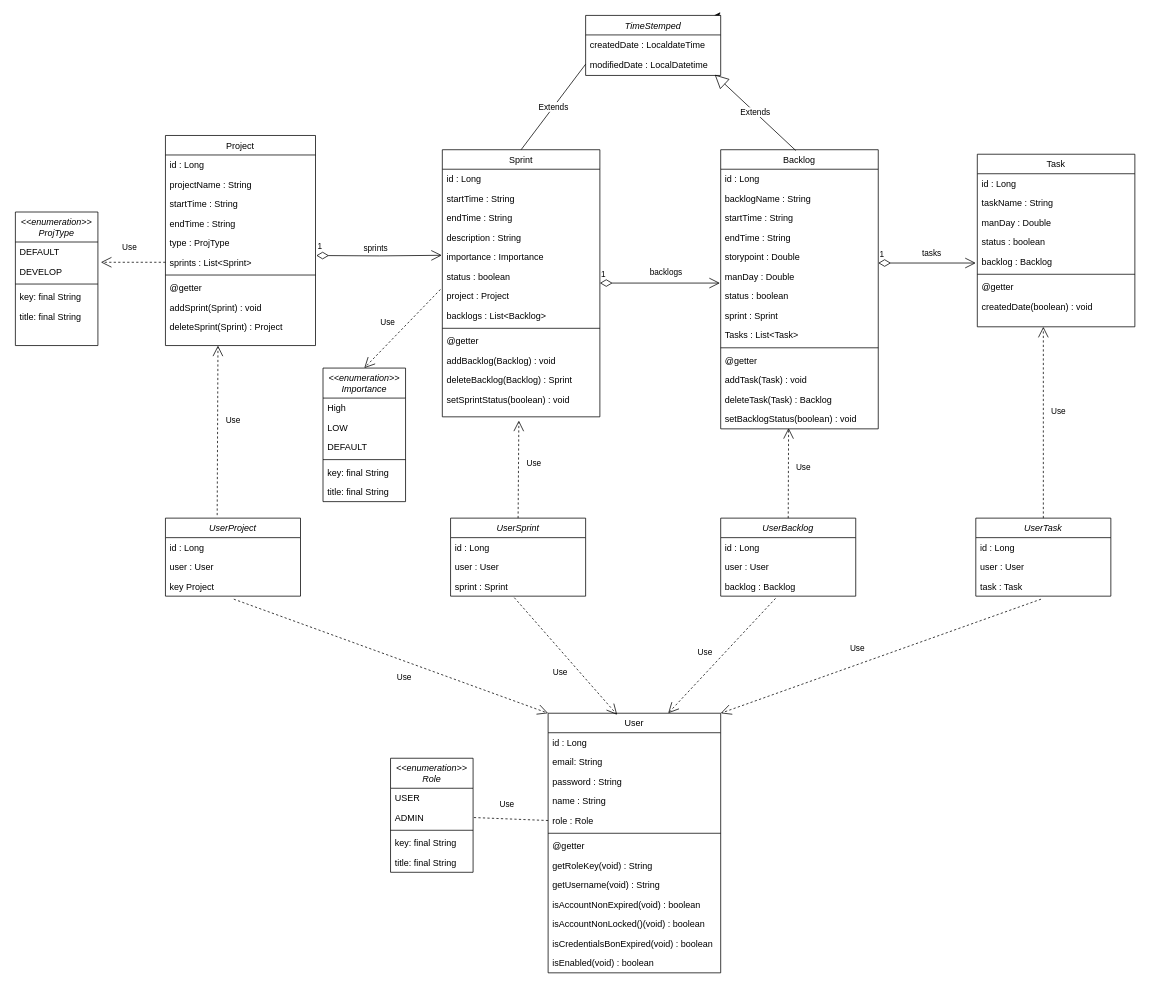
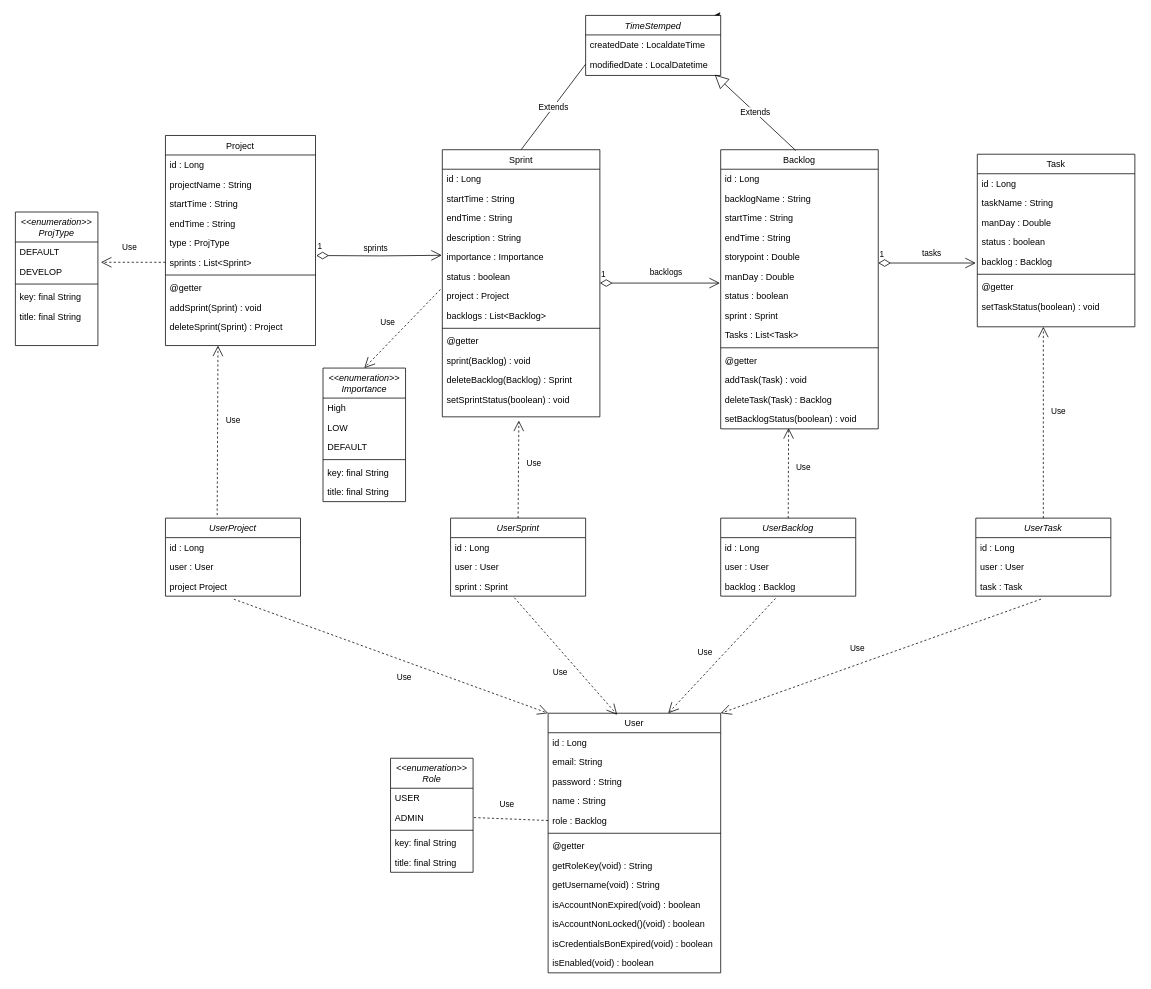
(1043, 307) -> (1048, 307)
(505, 361) -> (495, 361)
(196, 587) -> (206, 587)
(574, 821) -> (581, 821)
